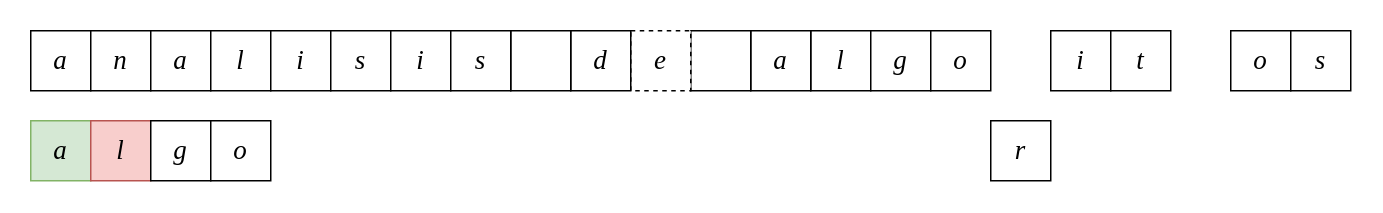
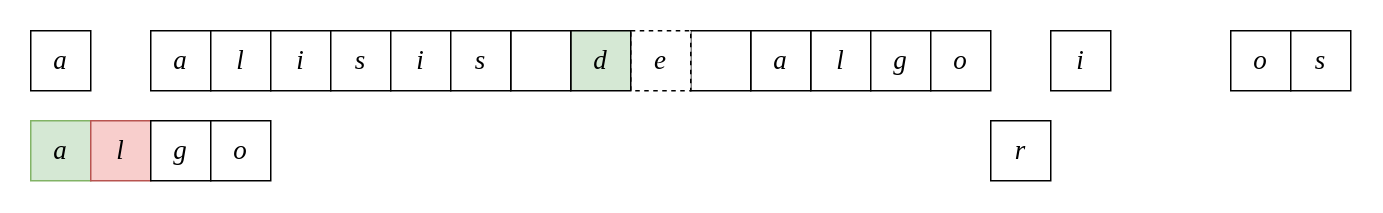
(121, 61) -> none
(601, 61) -> (601, 61)
(1141, 61) -> none
